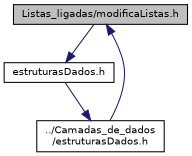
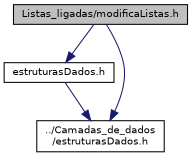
(124, 77) -> (124, 67)
